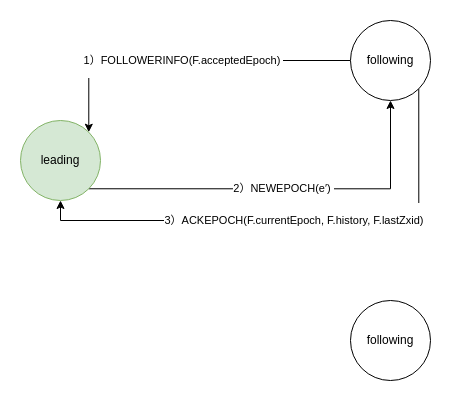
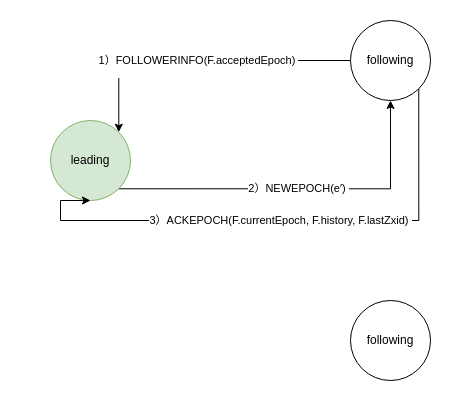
(61, 161) -> (91, 161)
